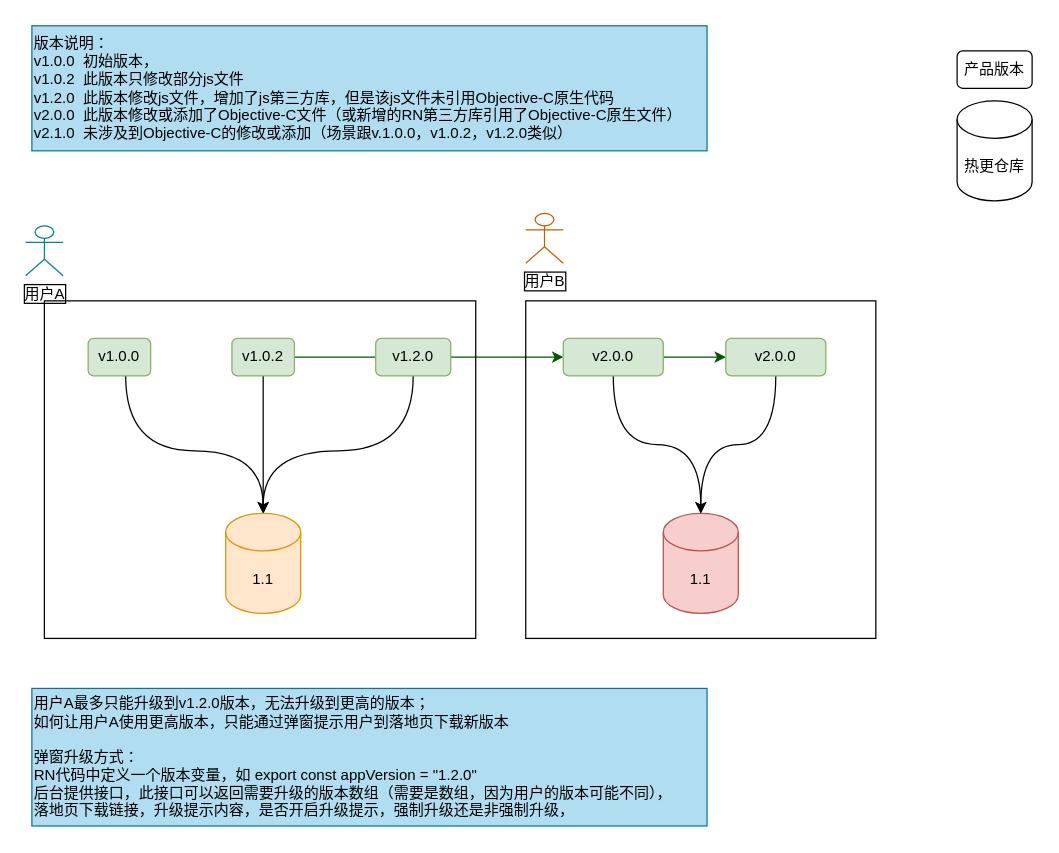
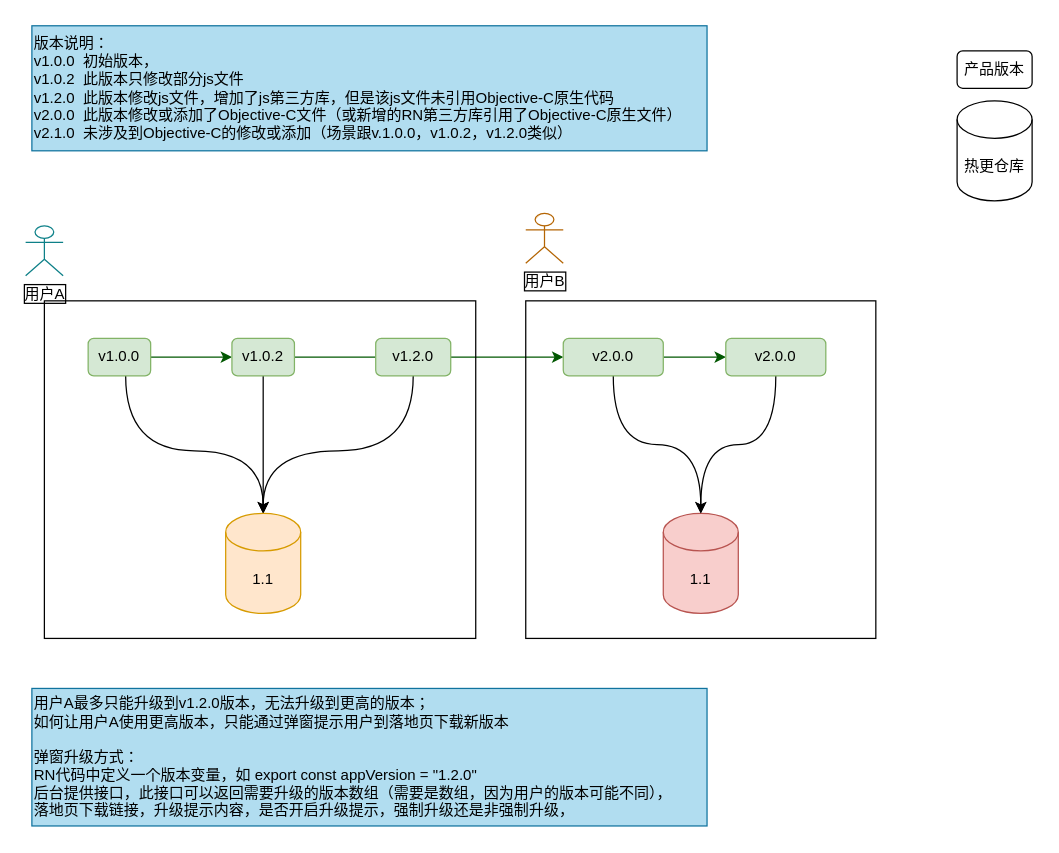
none -> (187, 357)
